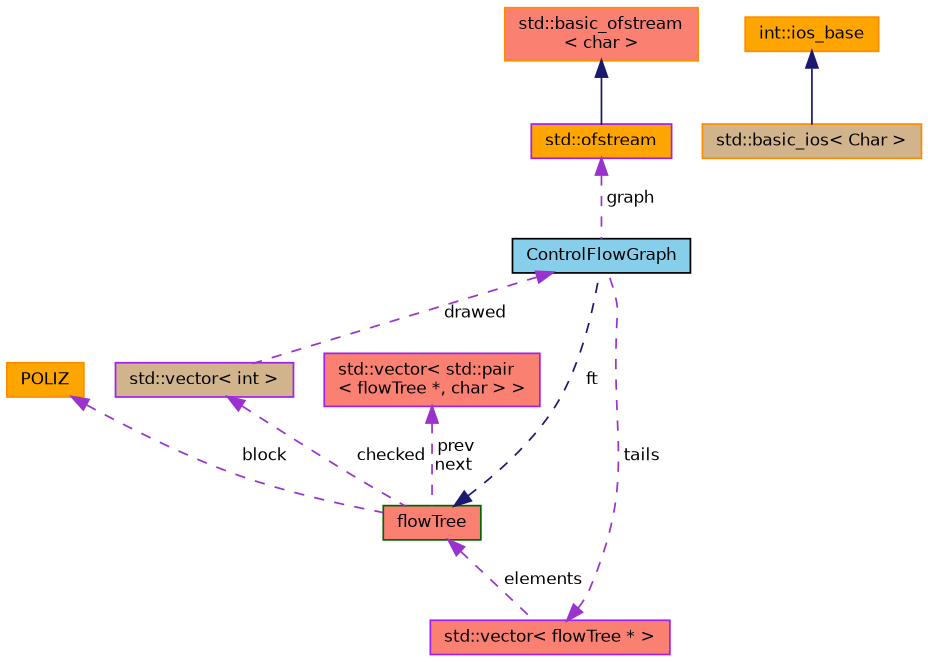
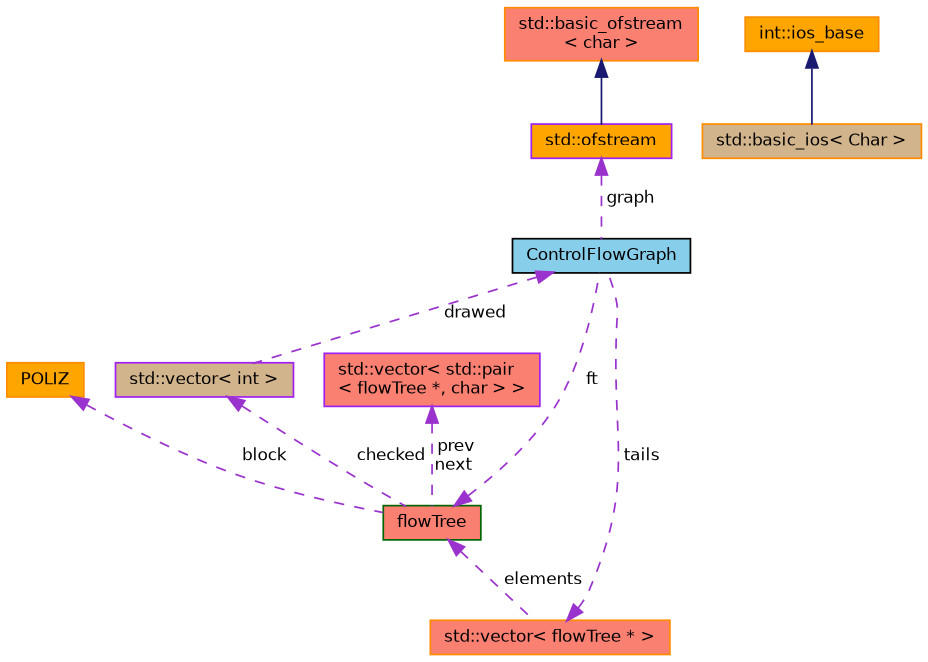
(559, 399) -> (559, 399)
(550, 637) -> (550, 637)
